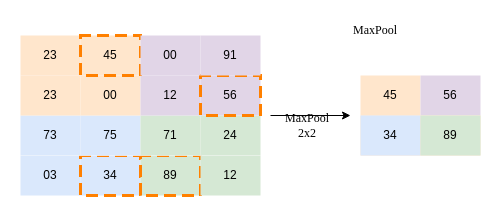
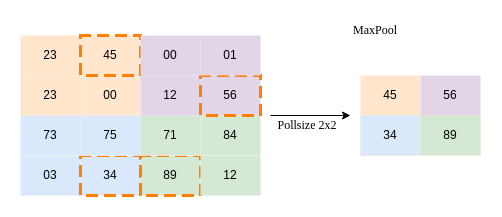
(231, 56) -> (231, 56)
(308, 126) -> (308, 126)
(231, 136) -> (231, 136)
